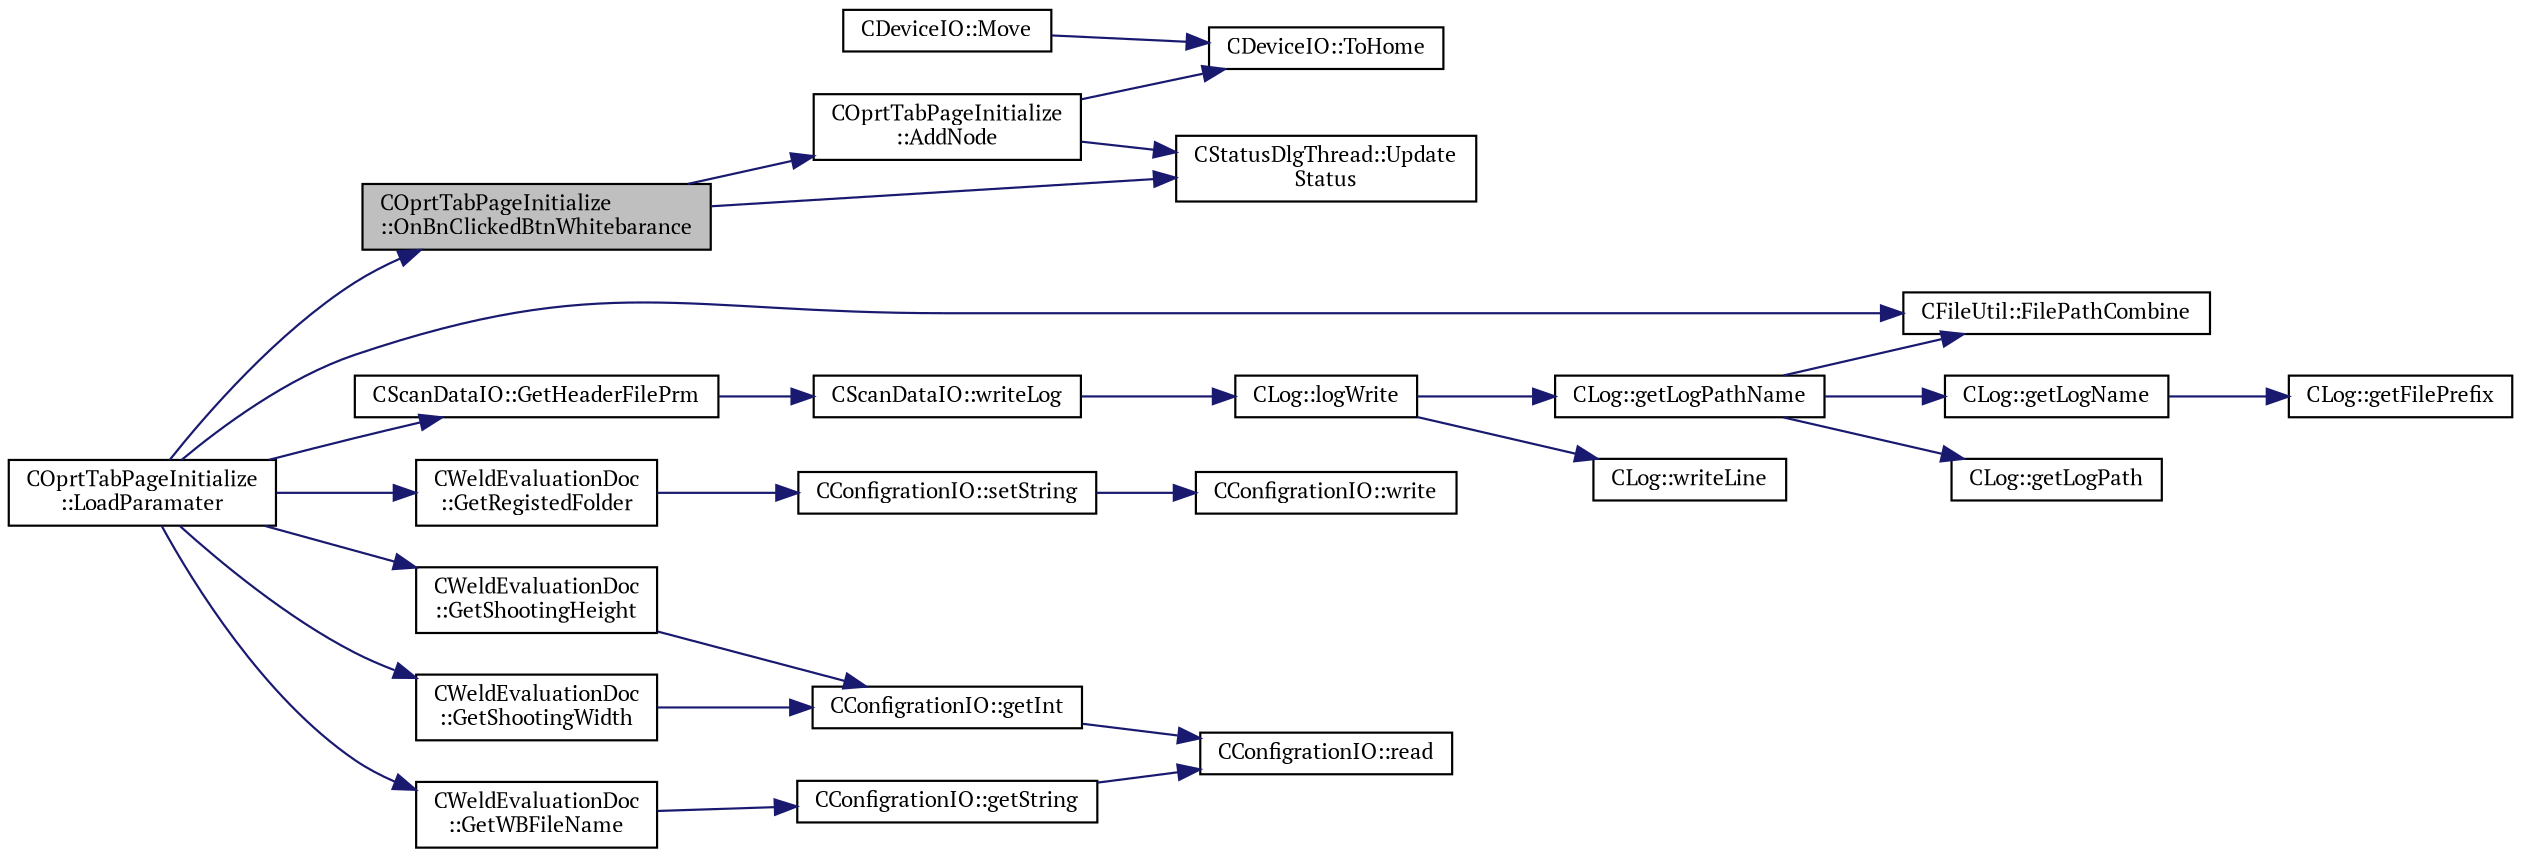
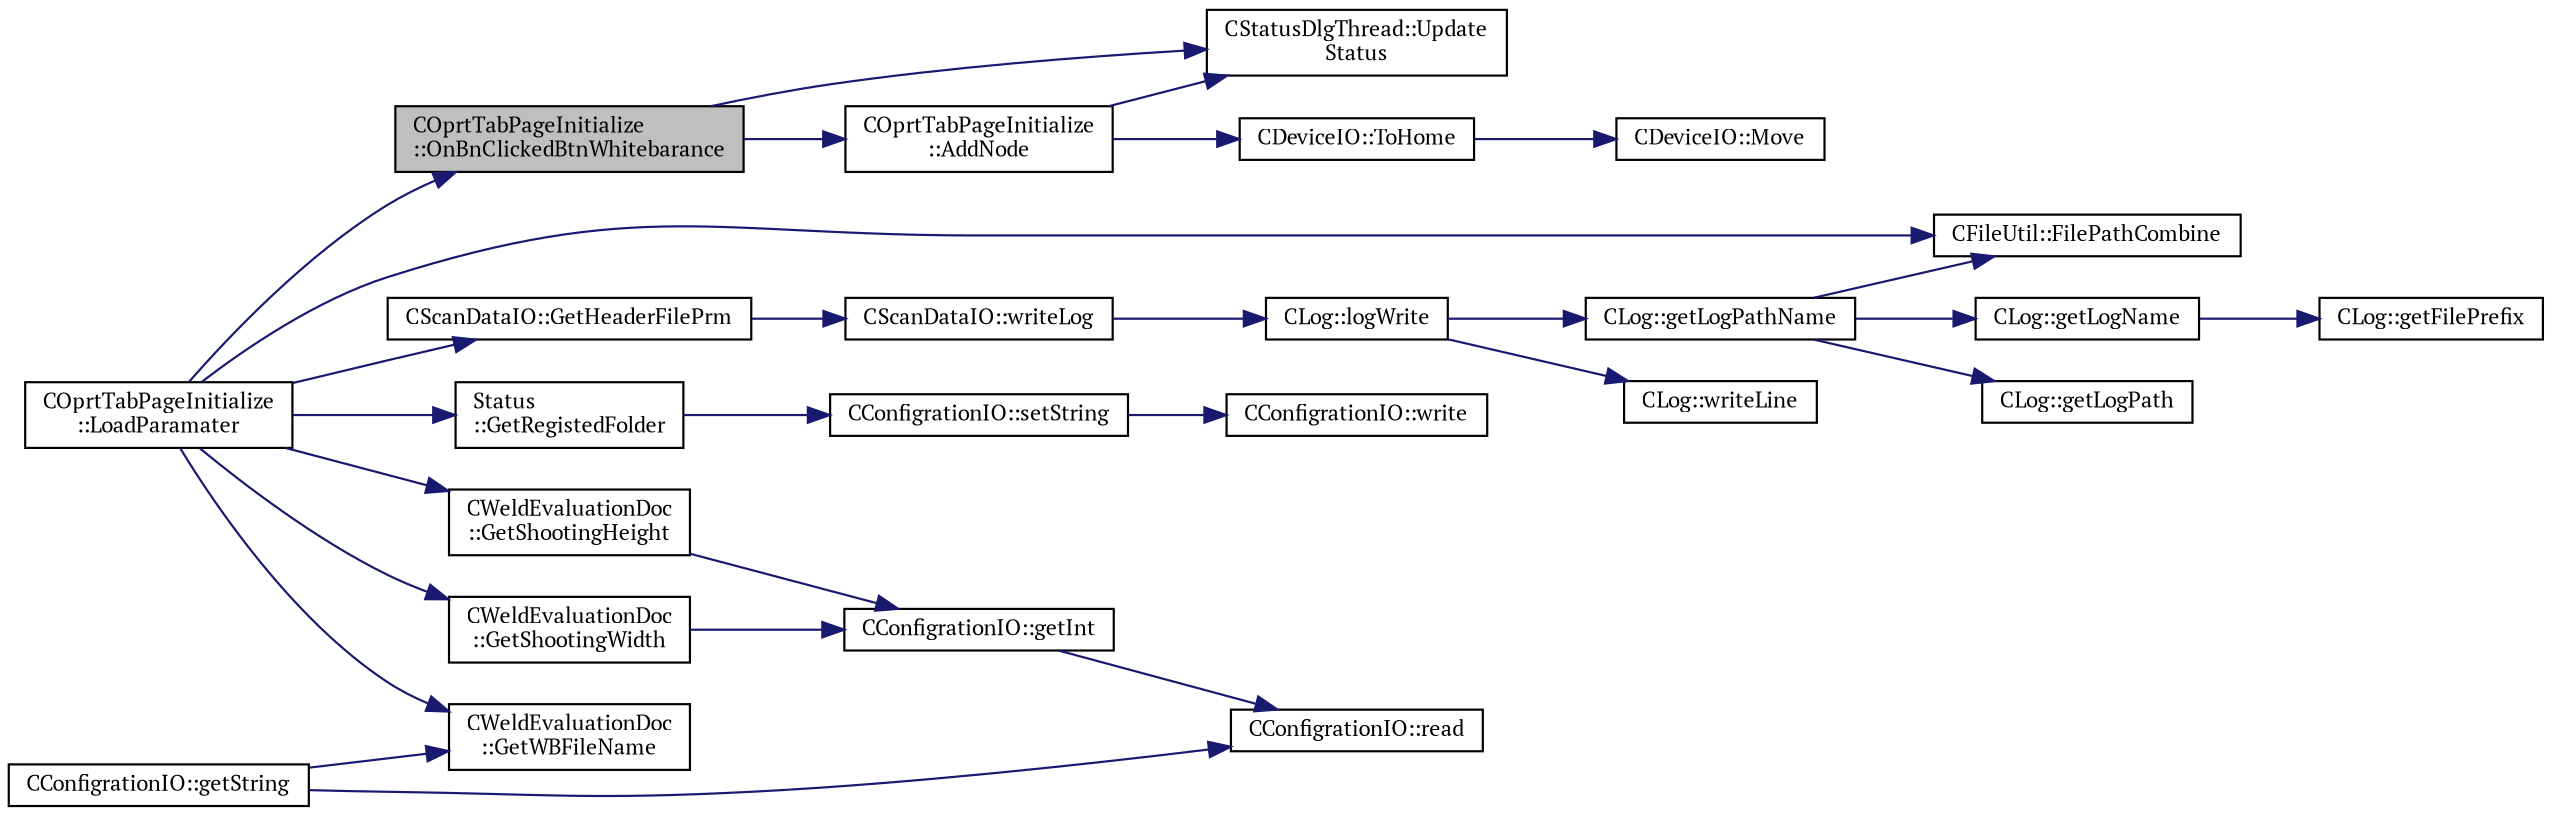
(1119, 39) -> (1534, 139)
(537, 493) -> (569, 415)
(716, 809) -> (368, 761)
